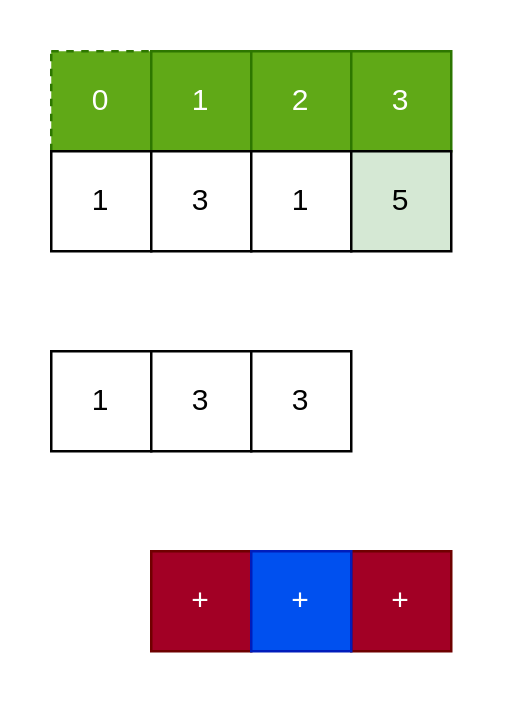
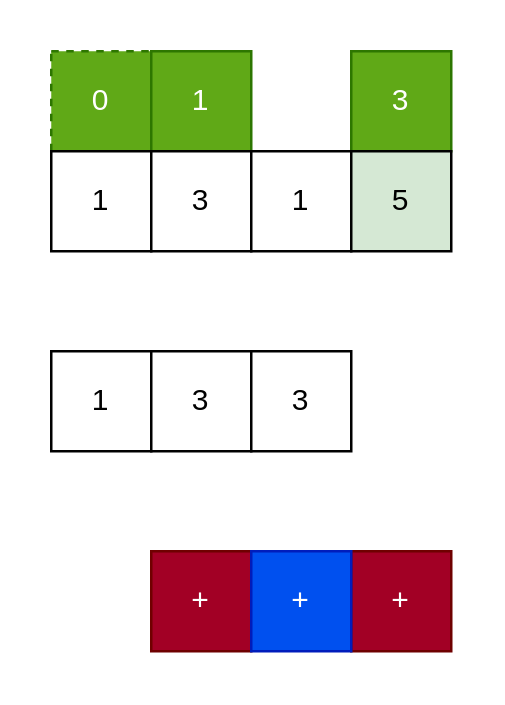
(301, 101) -> none
